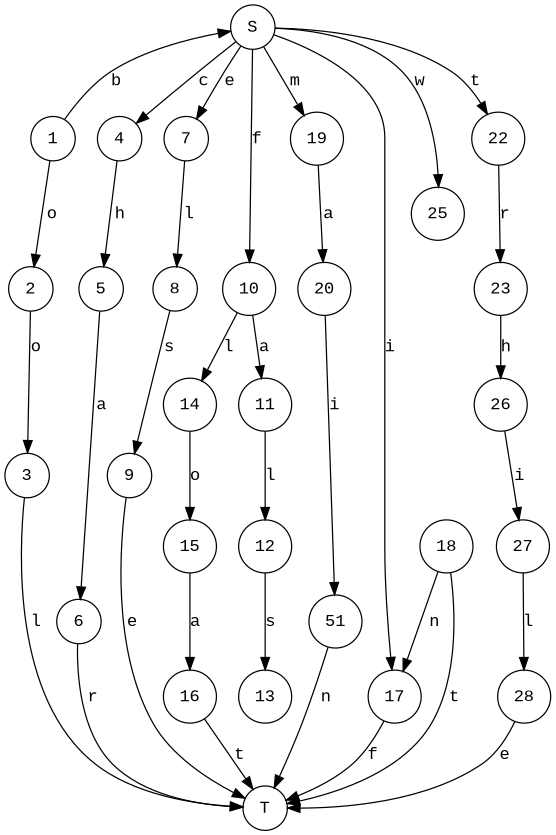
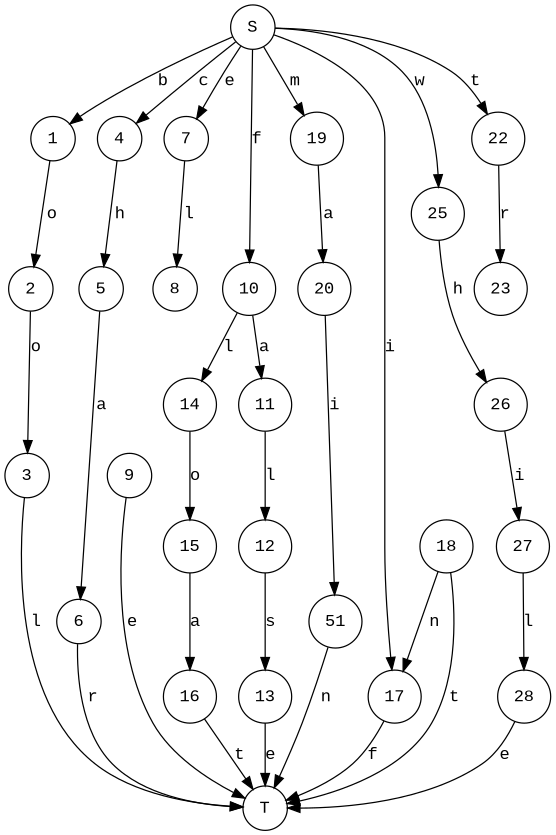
(132, 60) -> (155, 74)
(501, 341) -> (451, 309)
(154, 376) -> none
none -> (265, 748)
